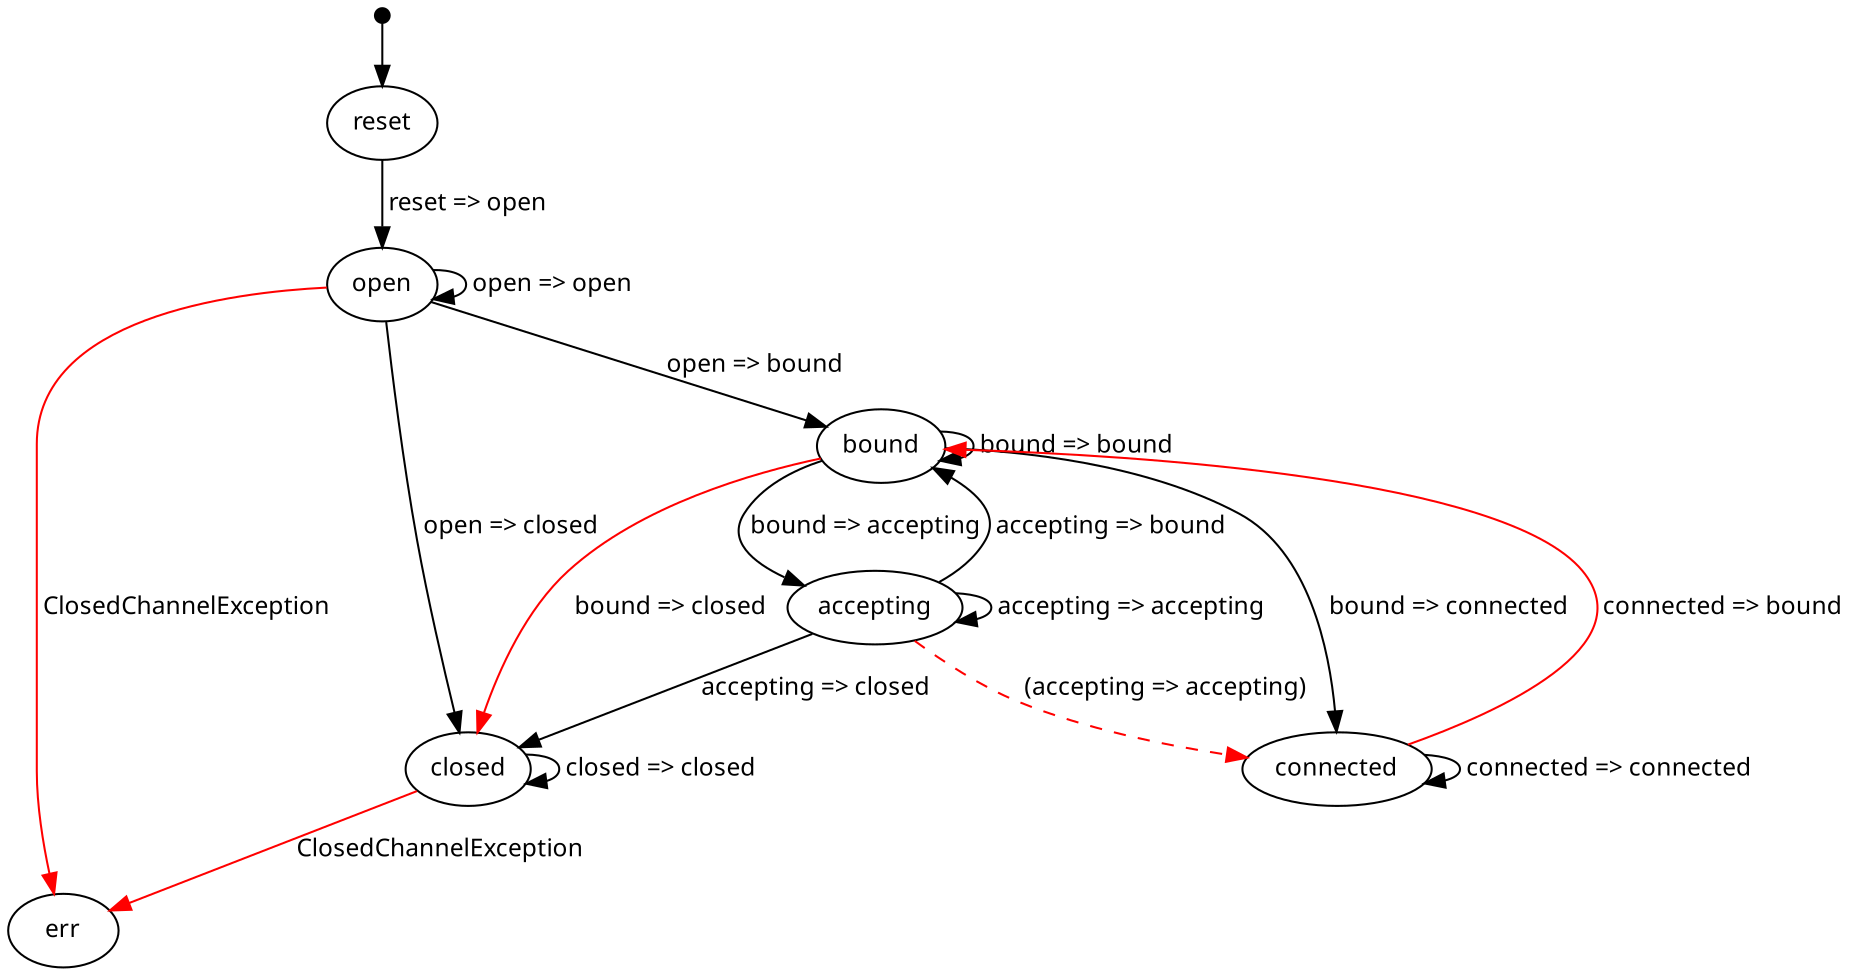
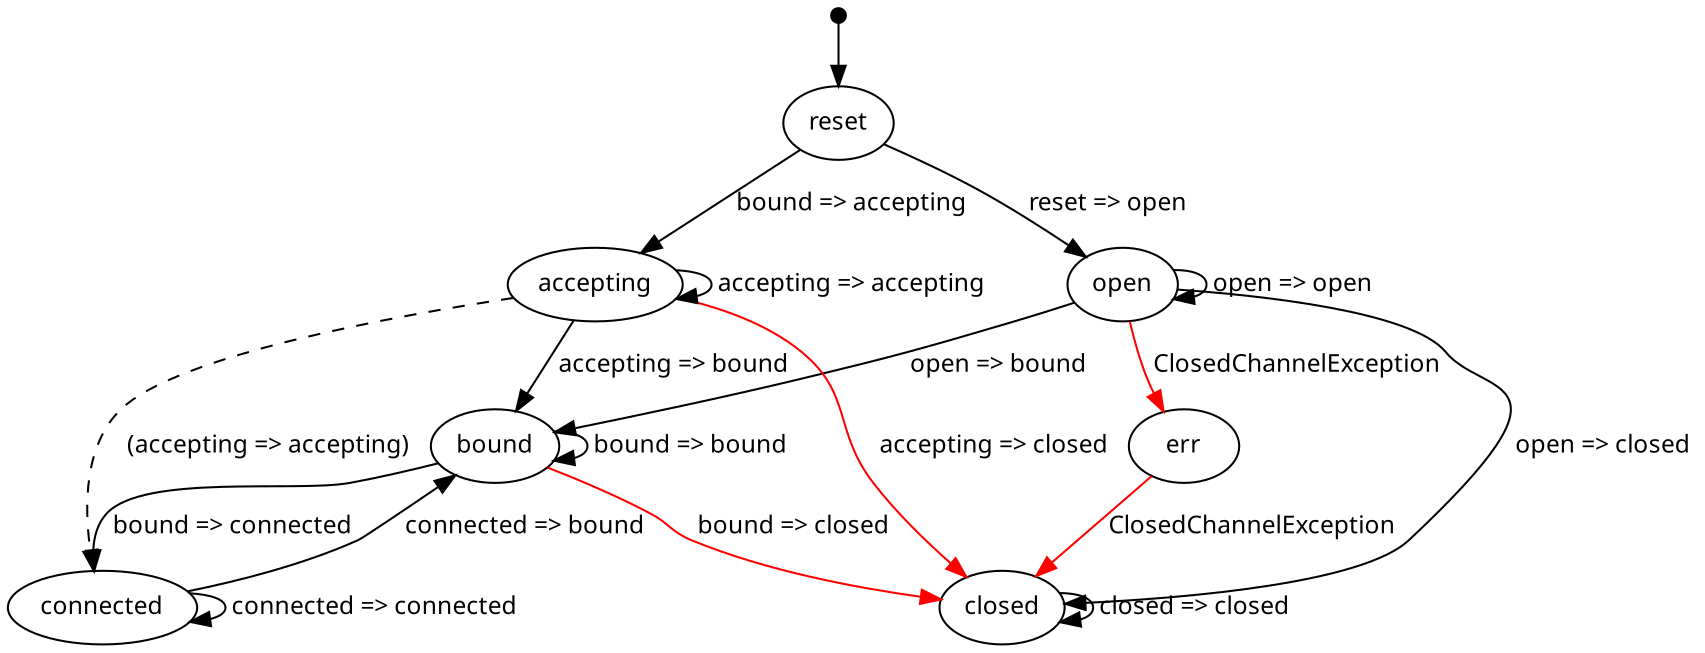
(1423, 499) -> (320, 555)
(747, 510) -> (729, 196)
(676, 687) -> (838, 403)
(1063, 718) -> (239, 355)
(273, 847) -> (1102, 519)
